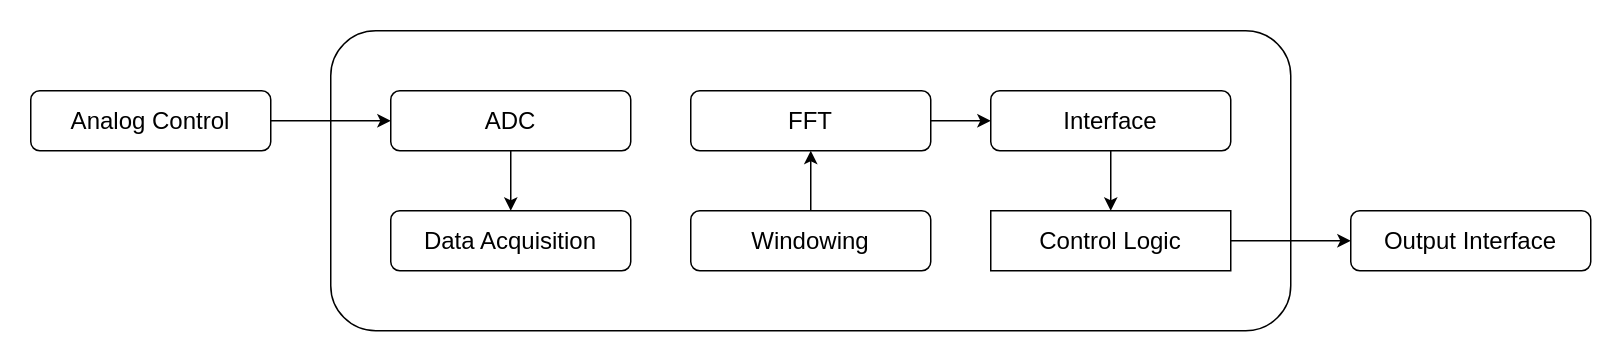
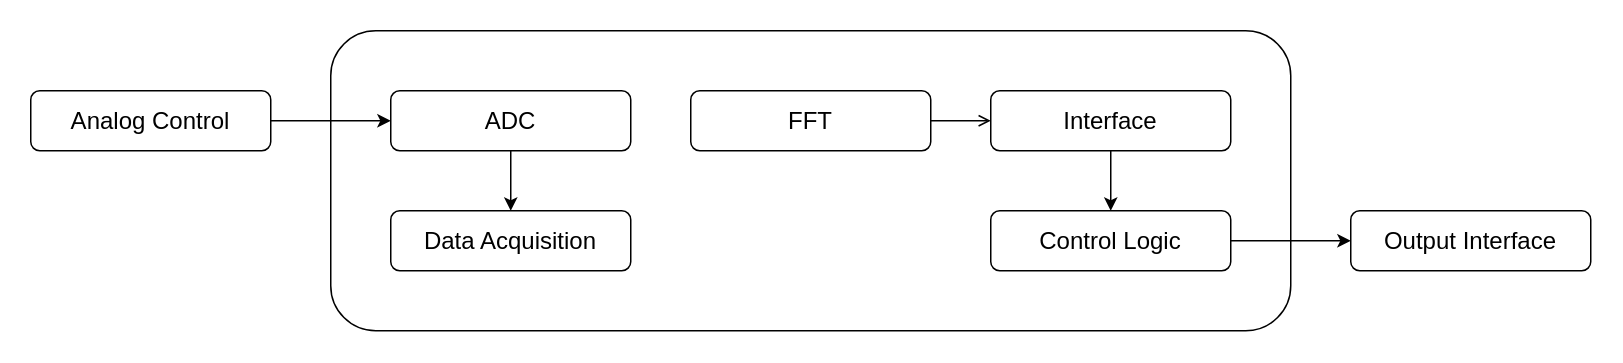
(979, 121) -> (981, 121)
(811, 186) -> none
(811, 241) -> none
(1111, 241) -> (1111, 241)
